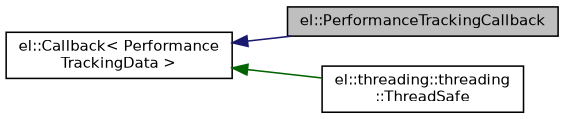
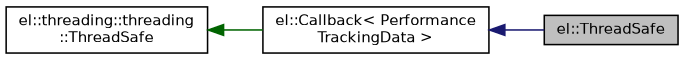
(423, 22) -> (611, 30)
(285, 74) -> (243, 30)
